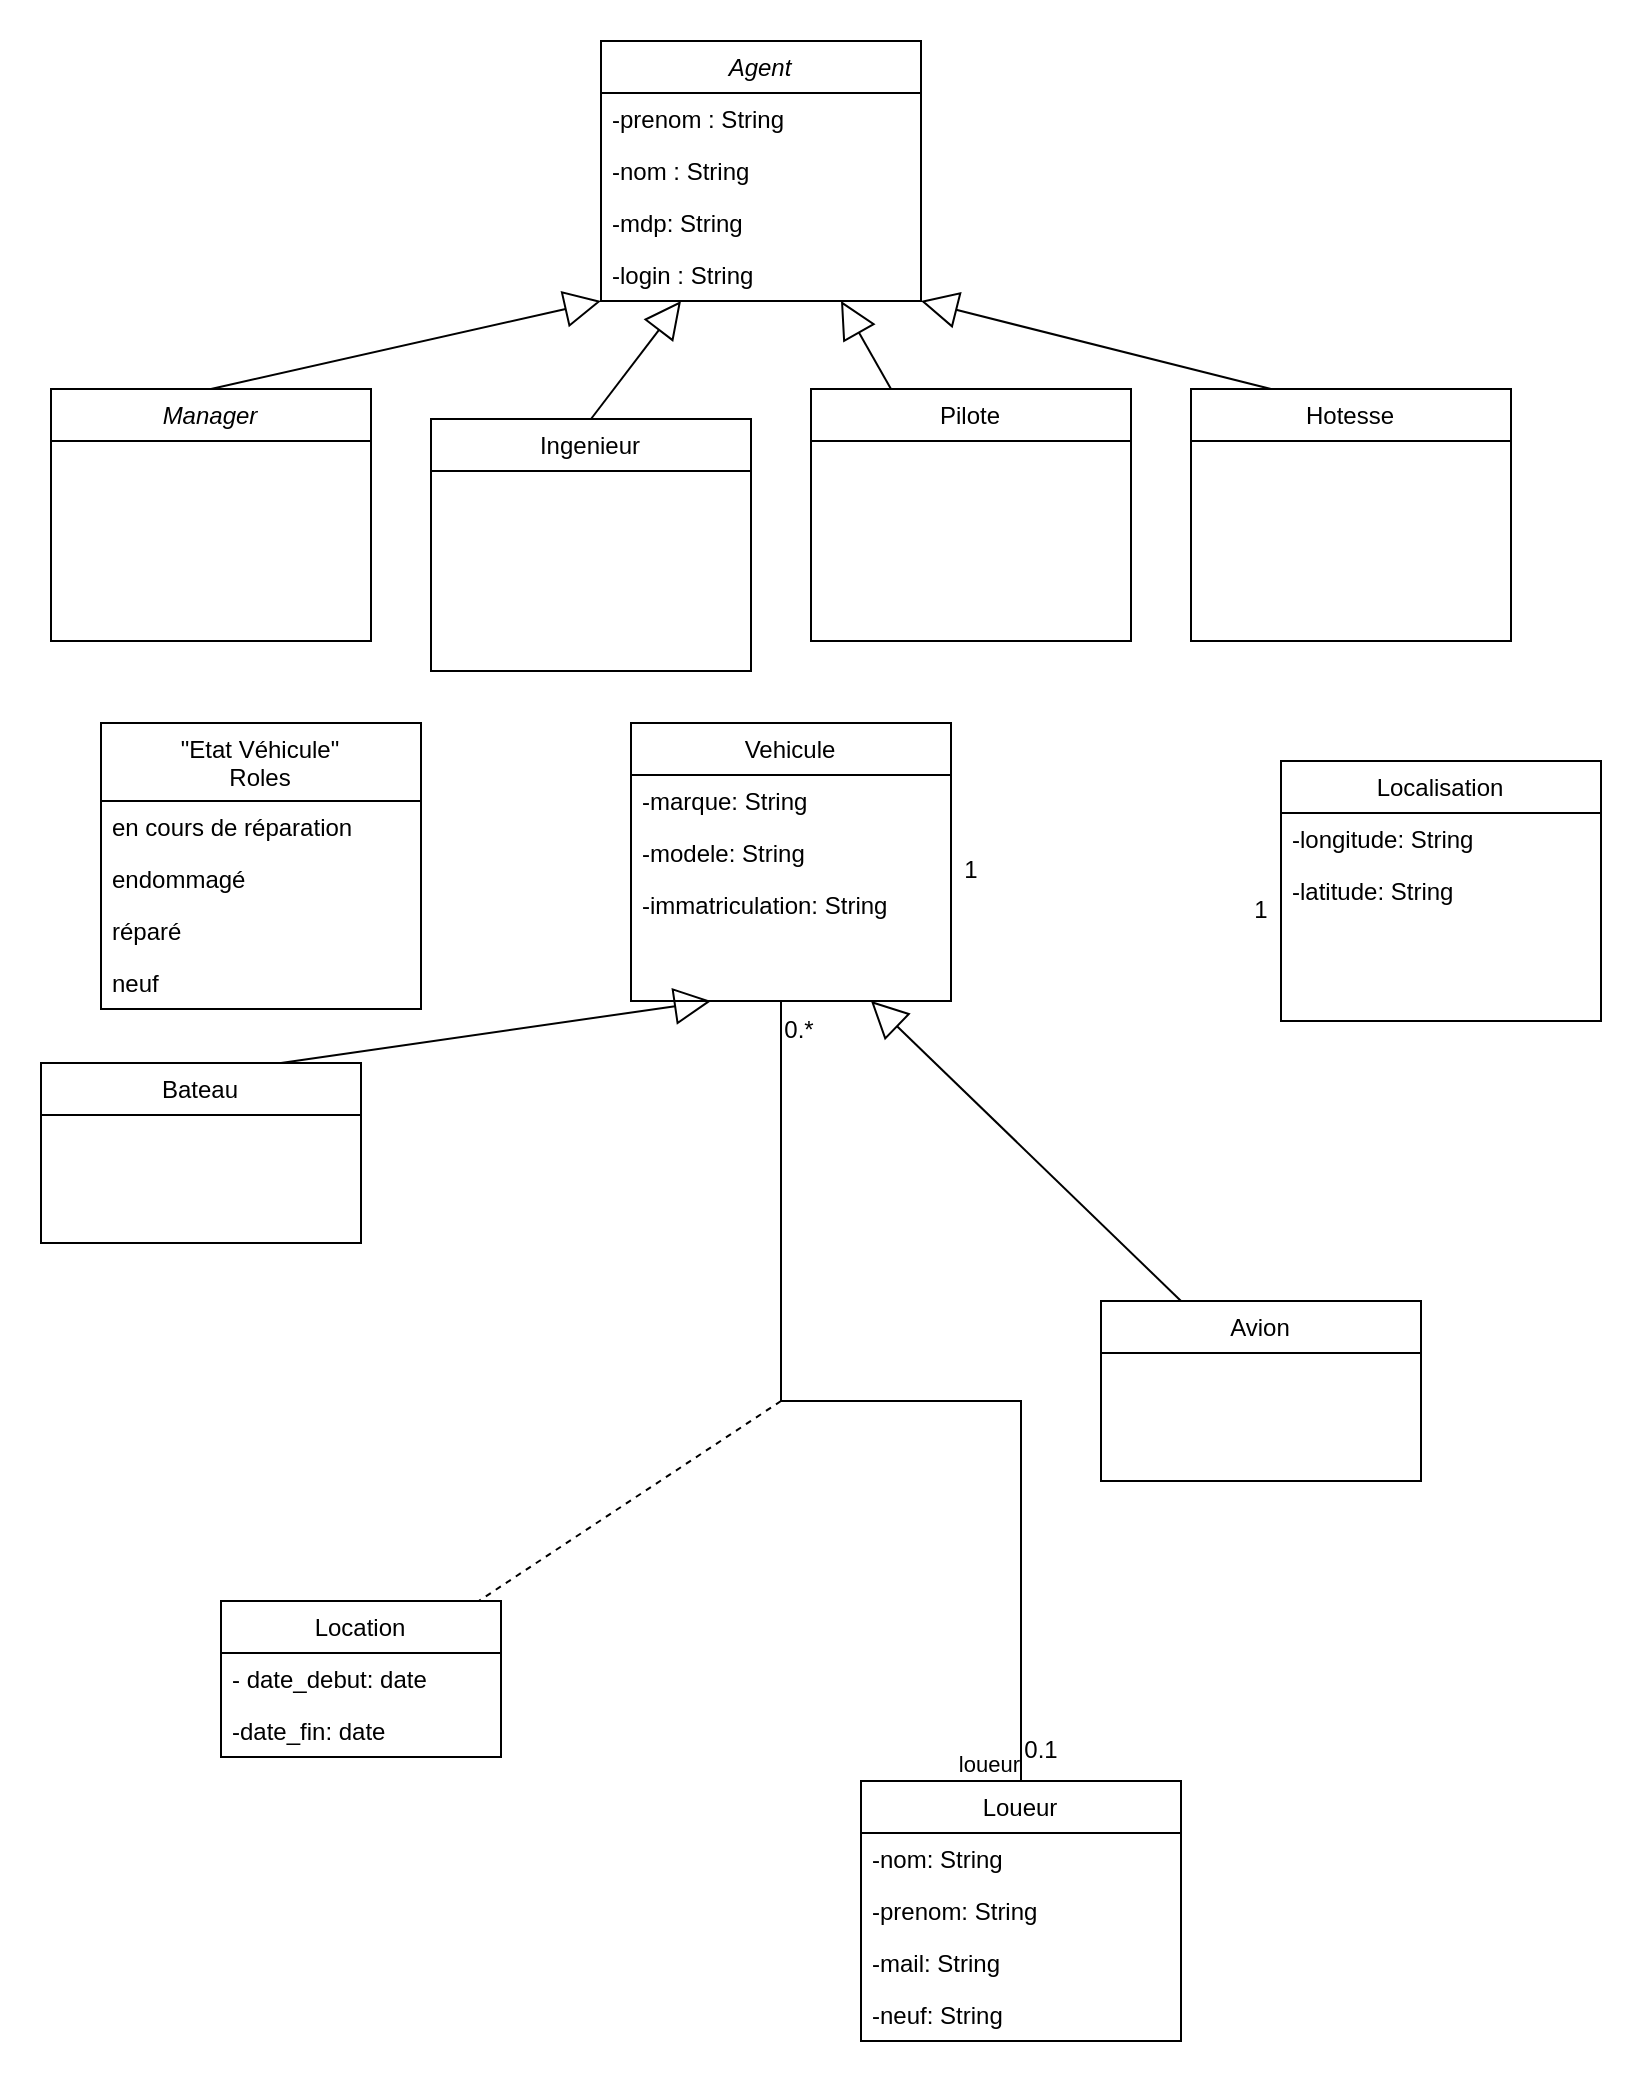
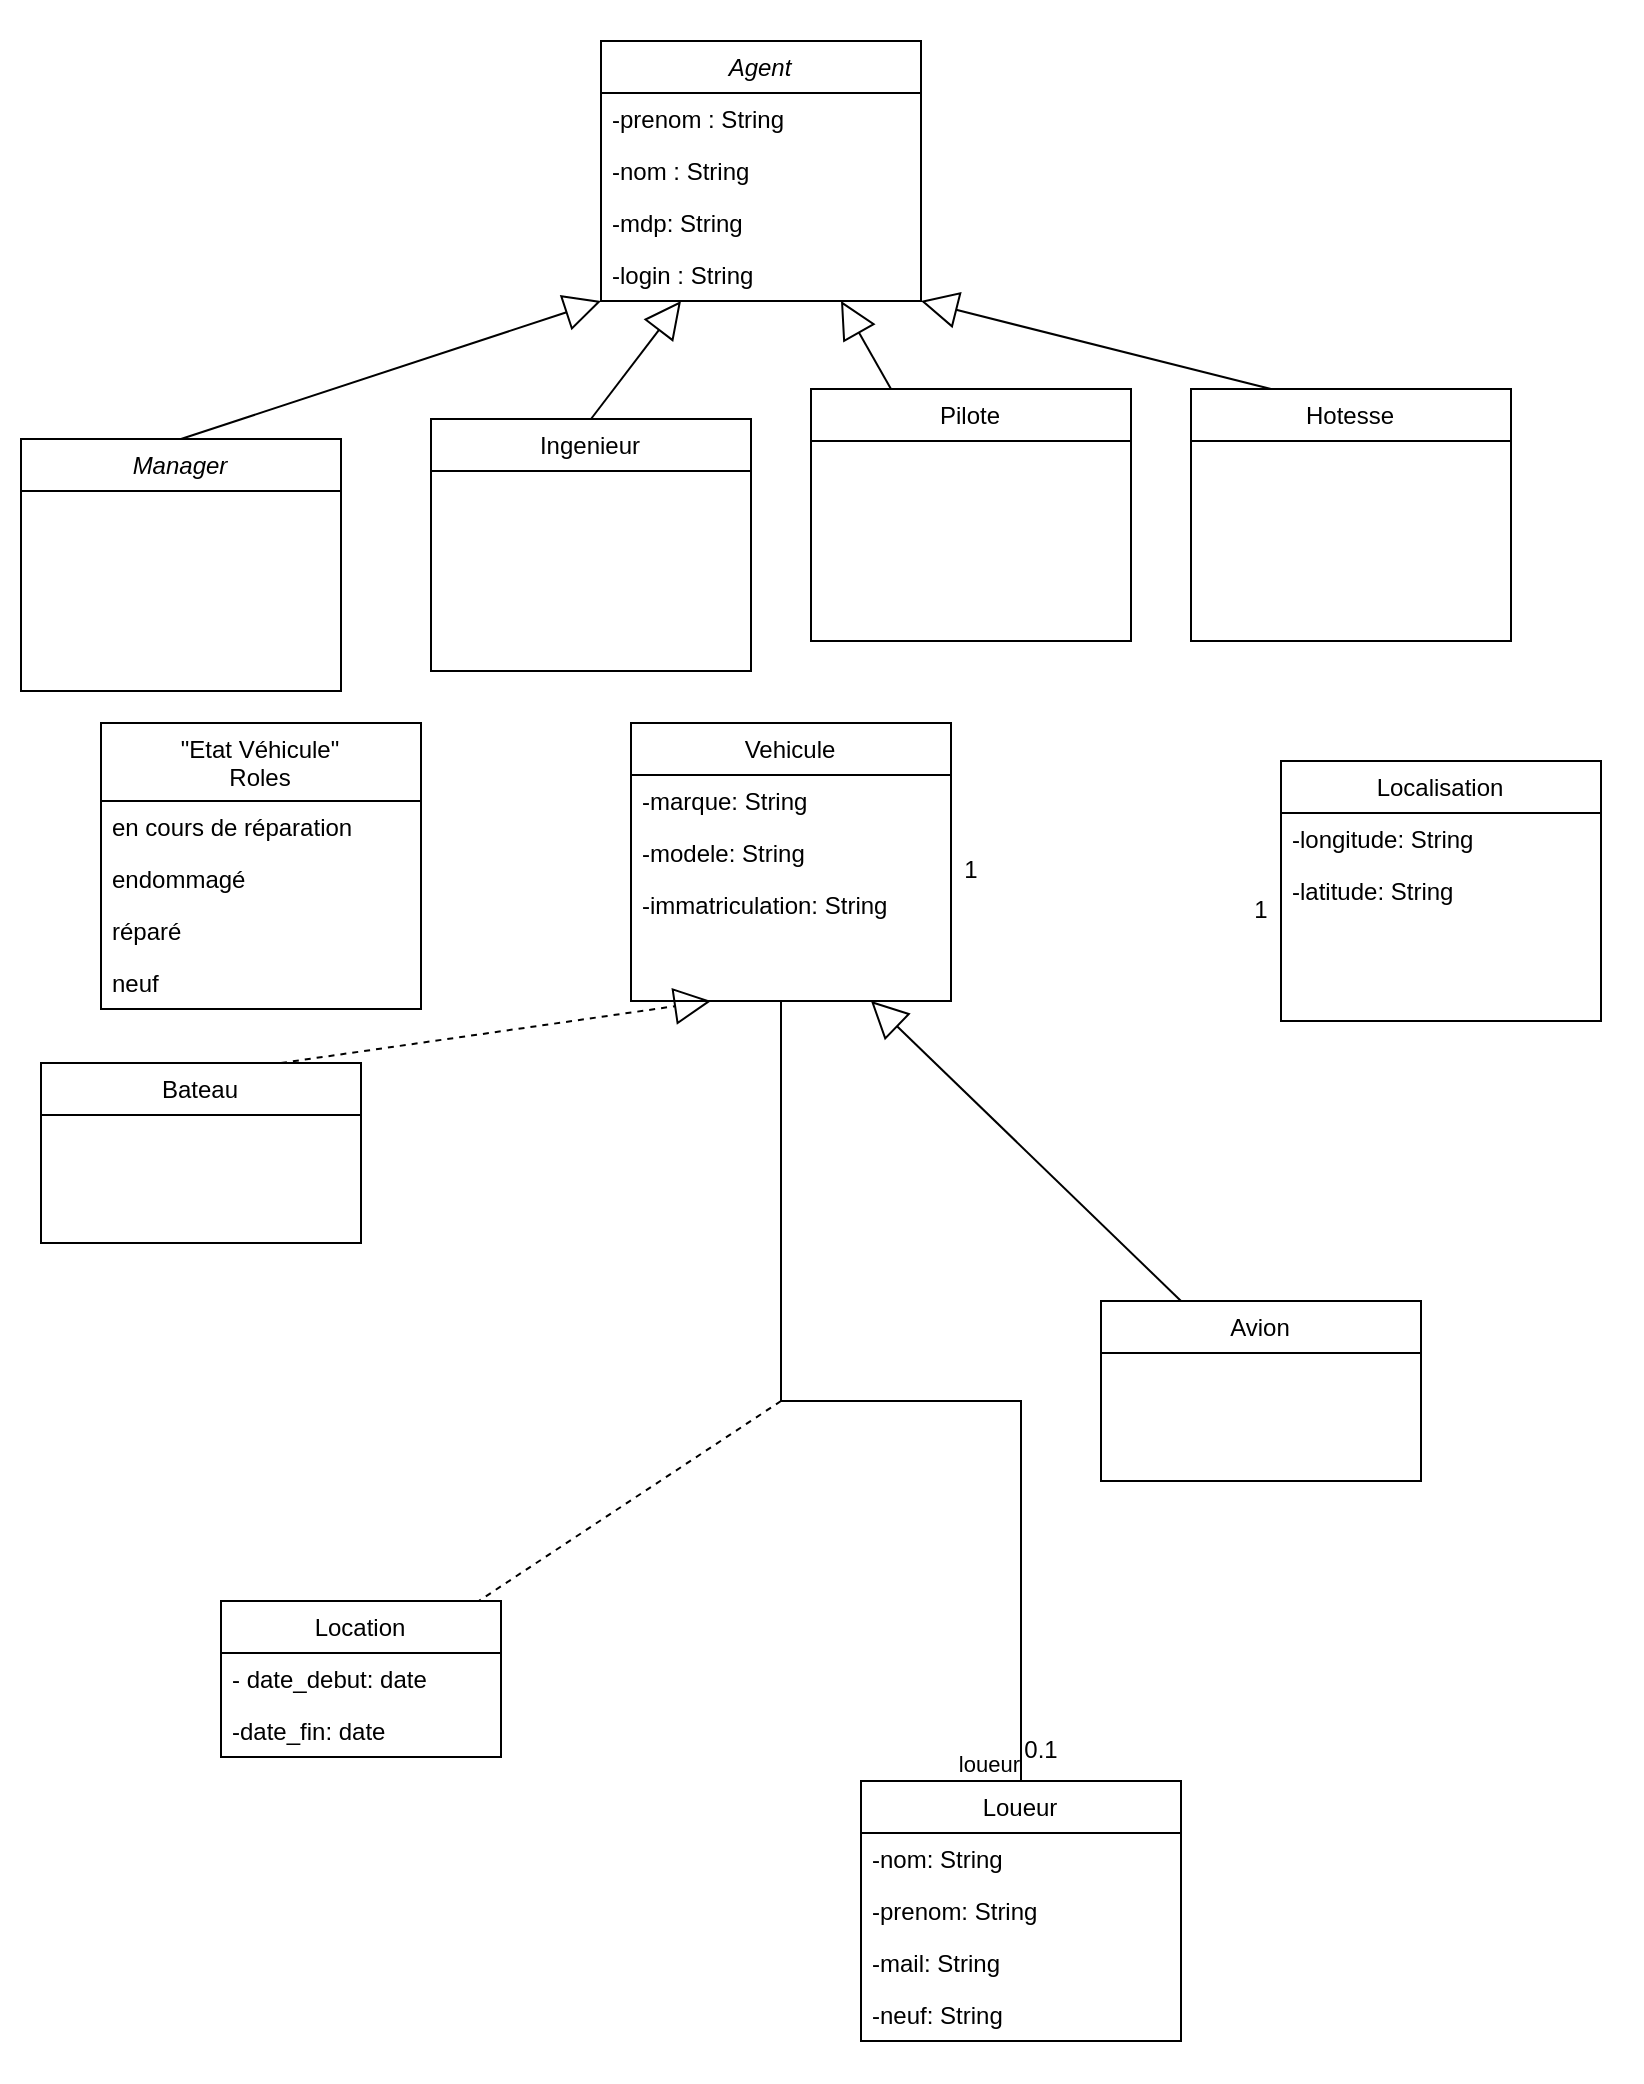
(211, 515) -> (181, 565)
(799, 1031) -> none
(479, 1034) -> (479, 1034)
